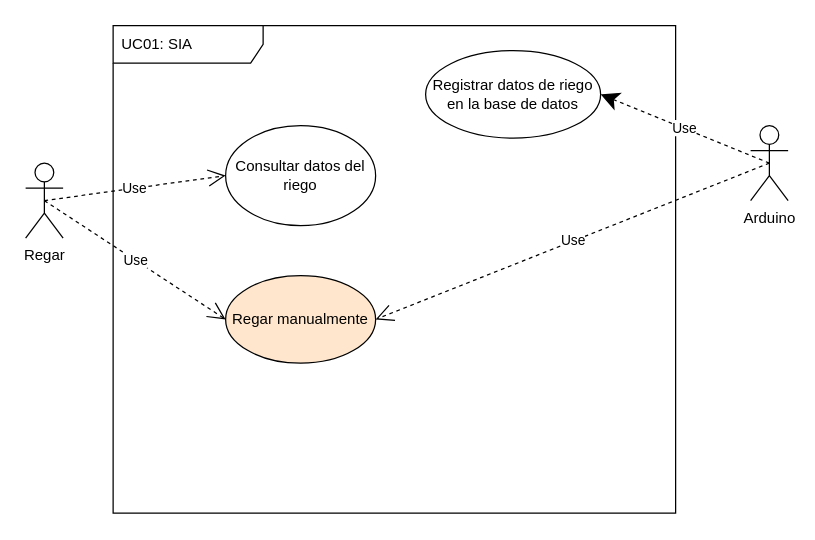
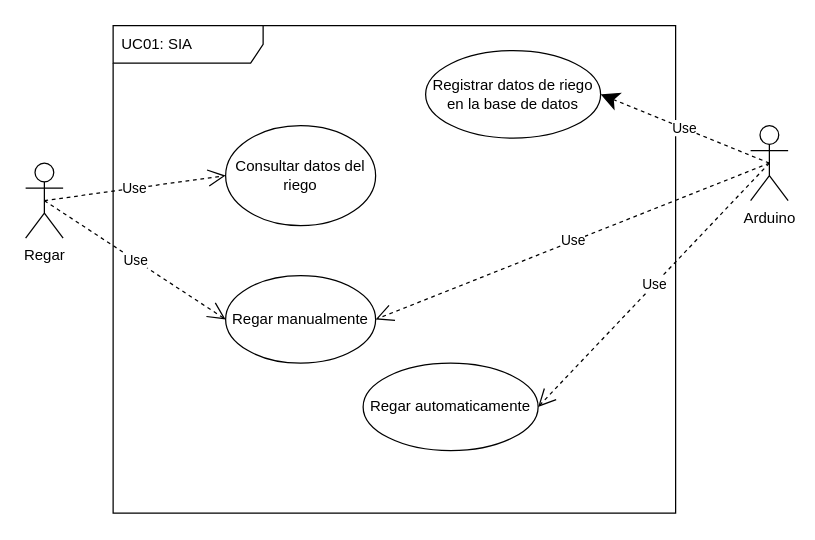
none -> (653, 286)
(301, 319) -> (301, 319)
none -> (451, 407)
